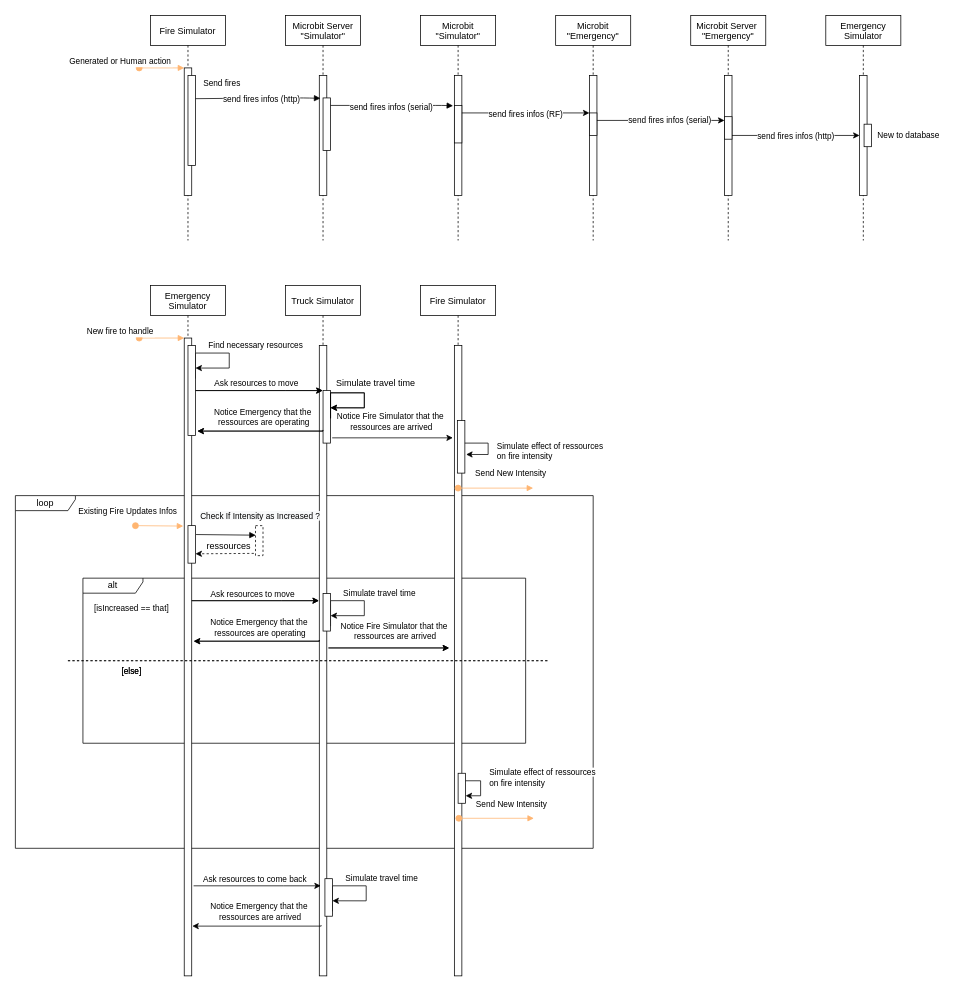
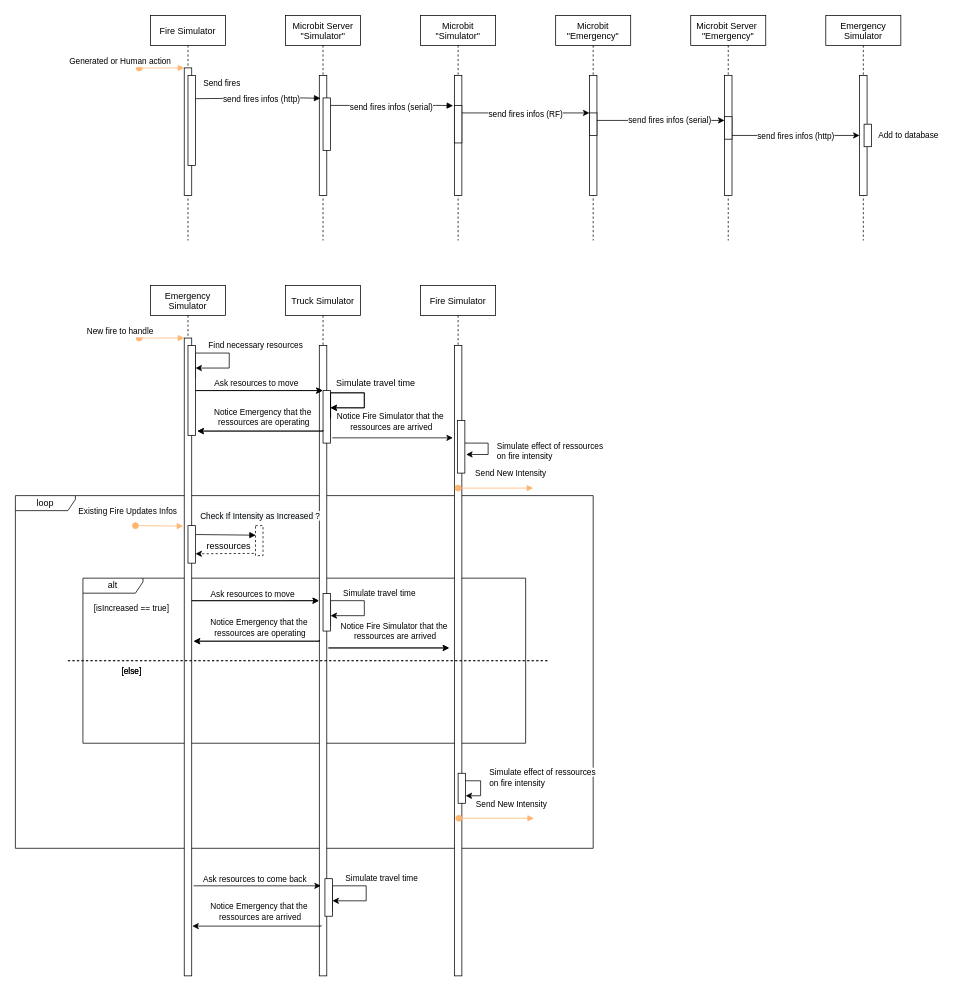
(908, 135) -> (908, 135)
(132, 608) -> (132, 608)
